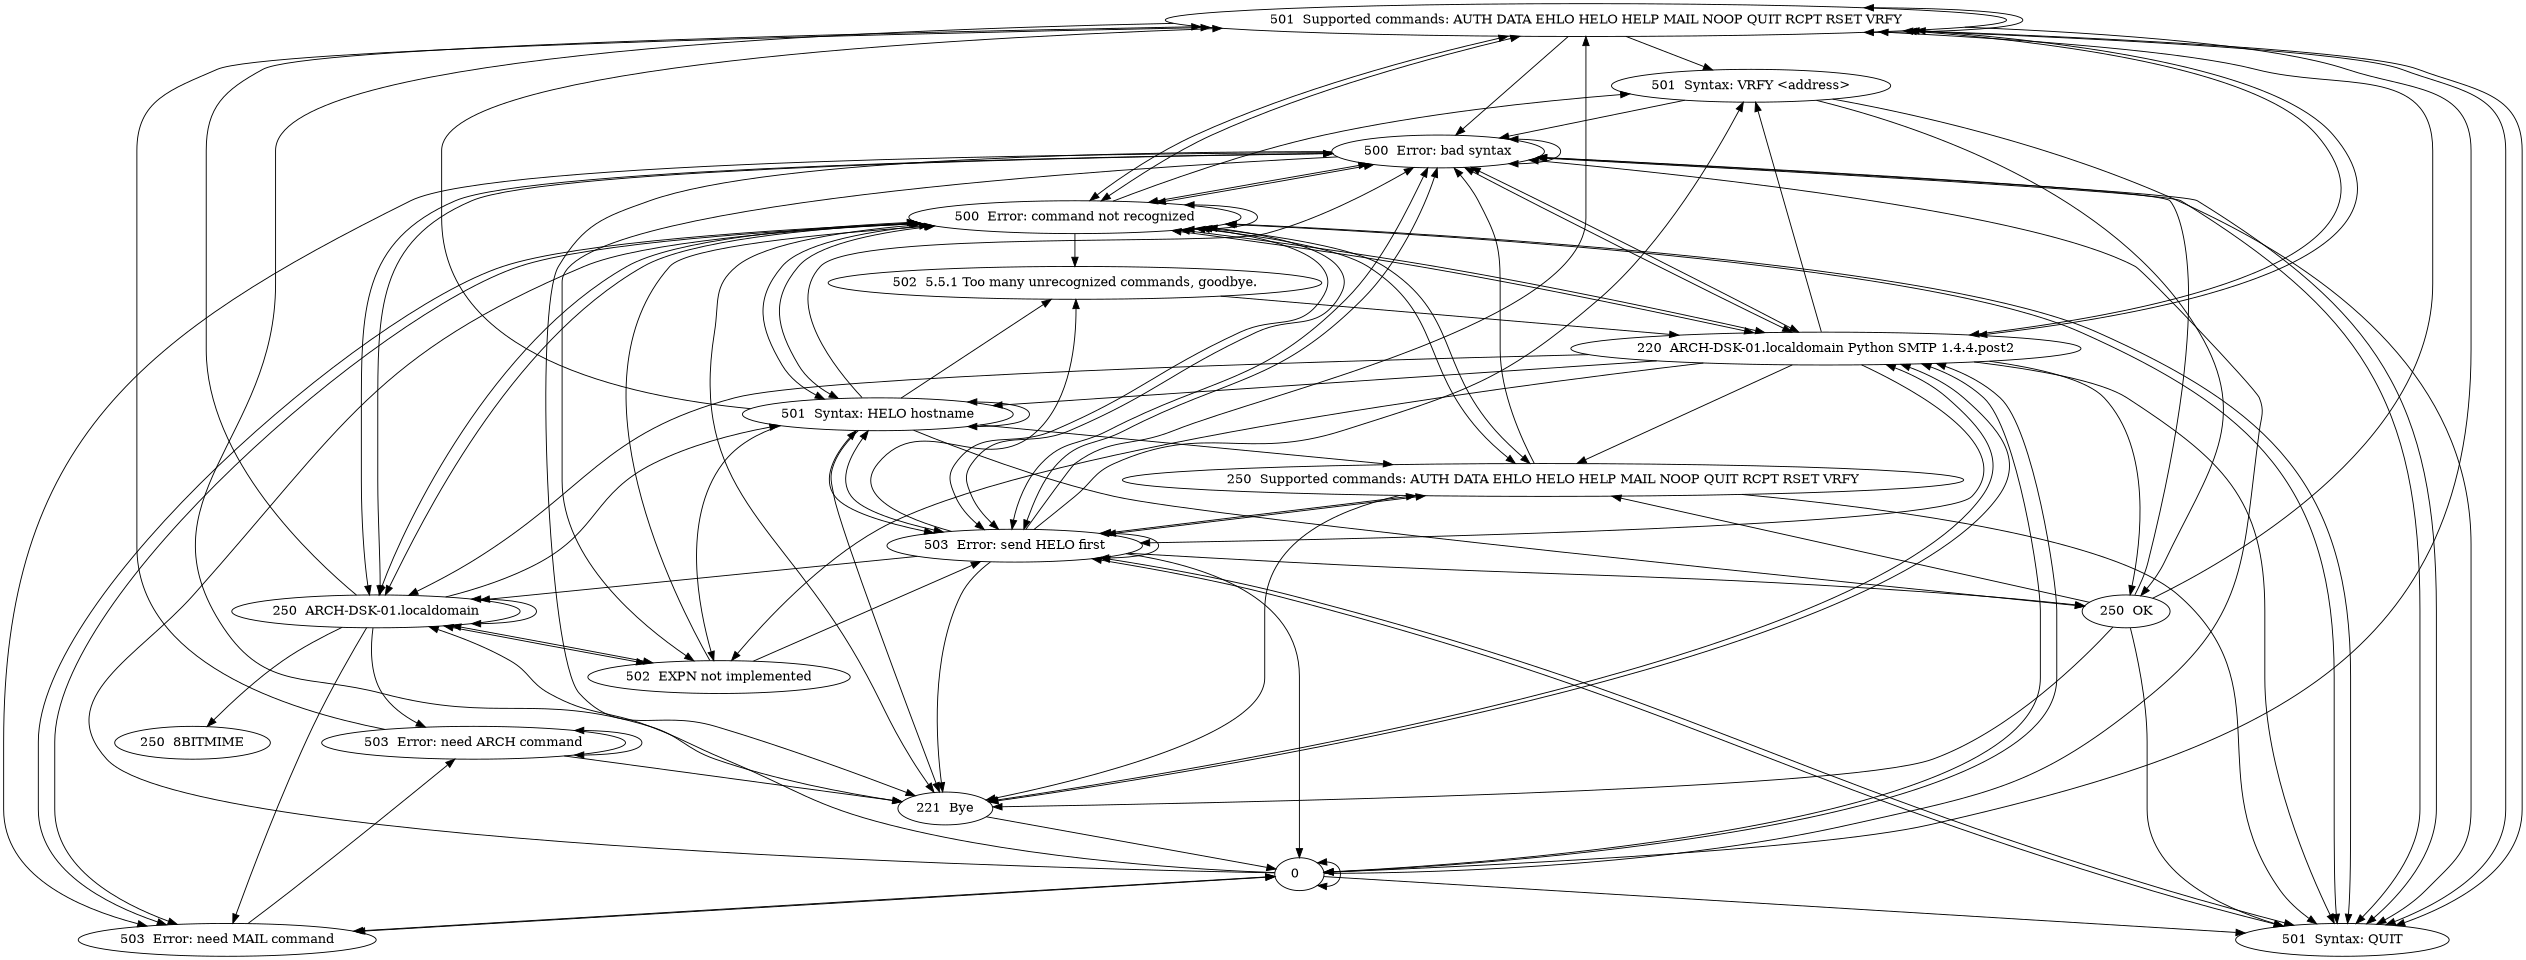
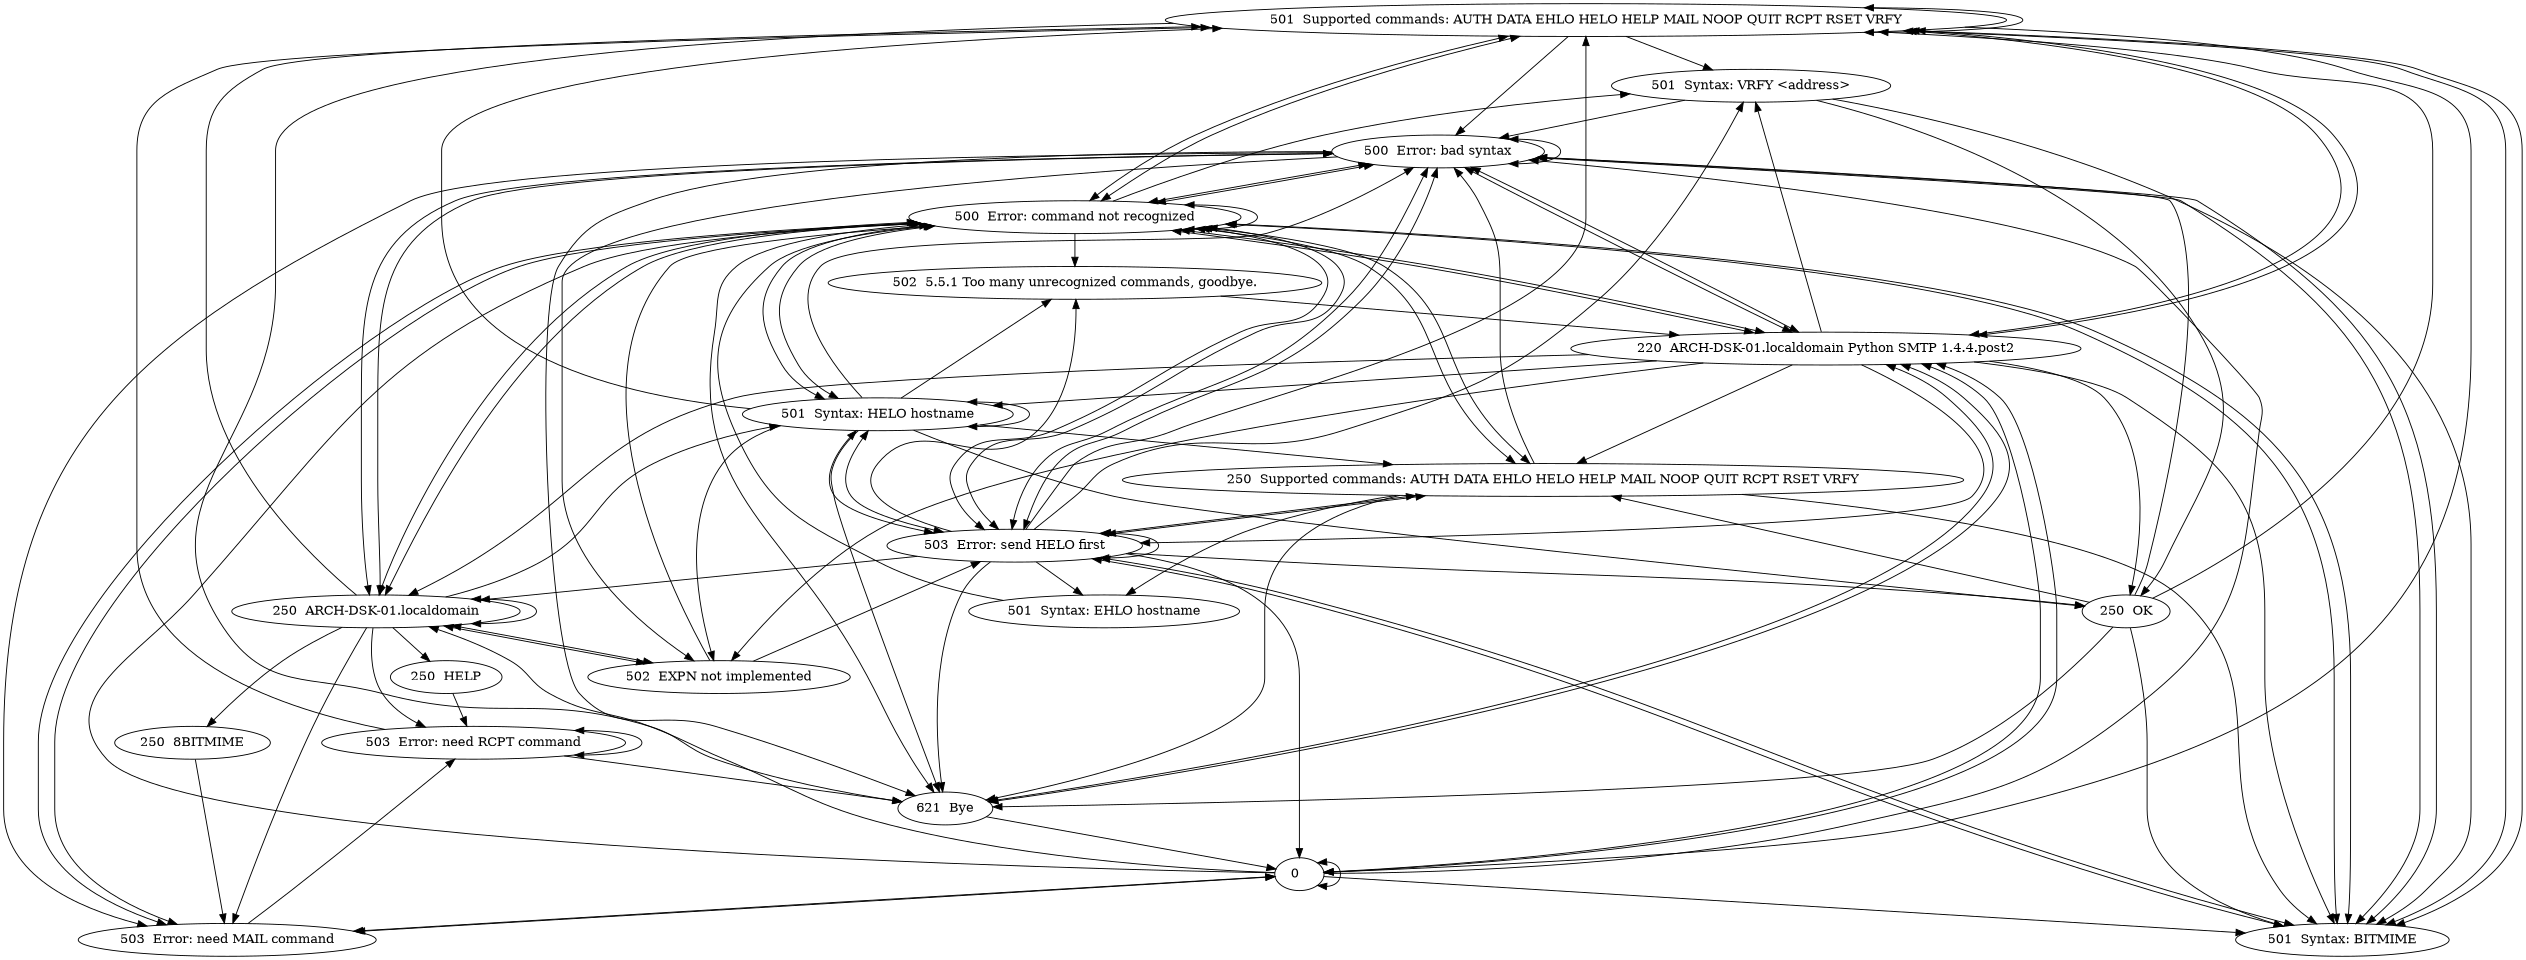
none -> (1104, 611)
none -> (446, 677)
(474, 743) -> (474, 743)
(945, 808) -> (945, 808)
none -> (209, 837)
(2342, 940) -> (2342, 940)
